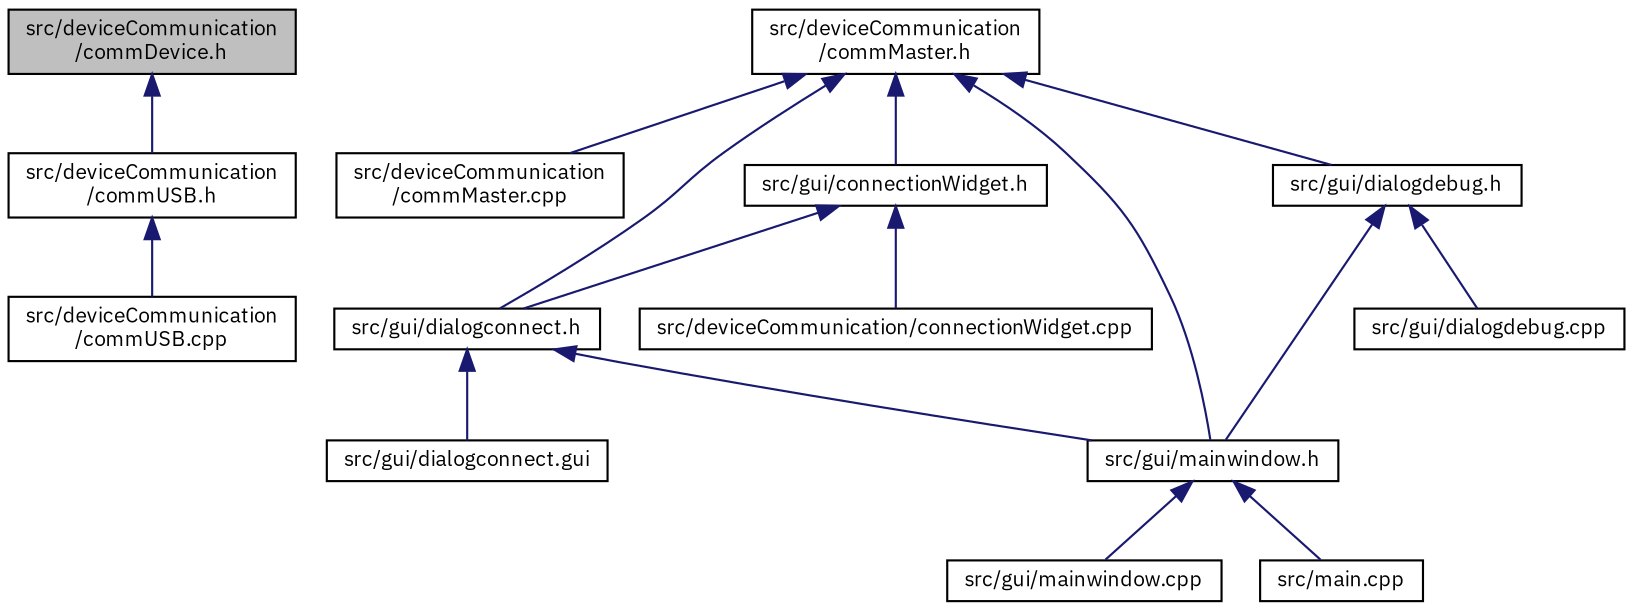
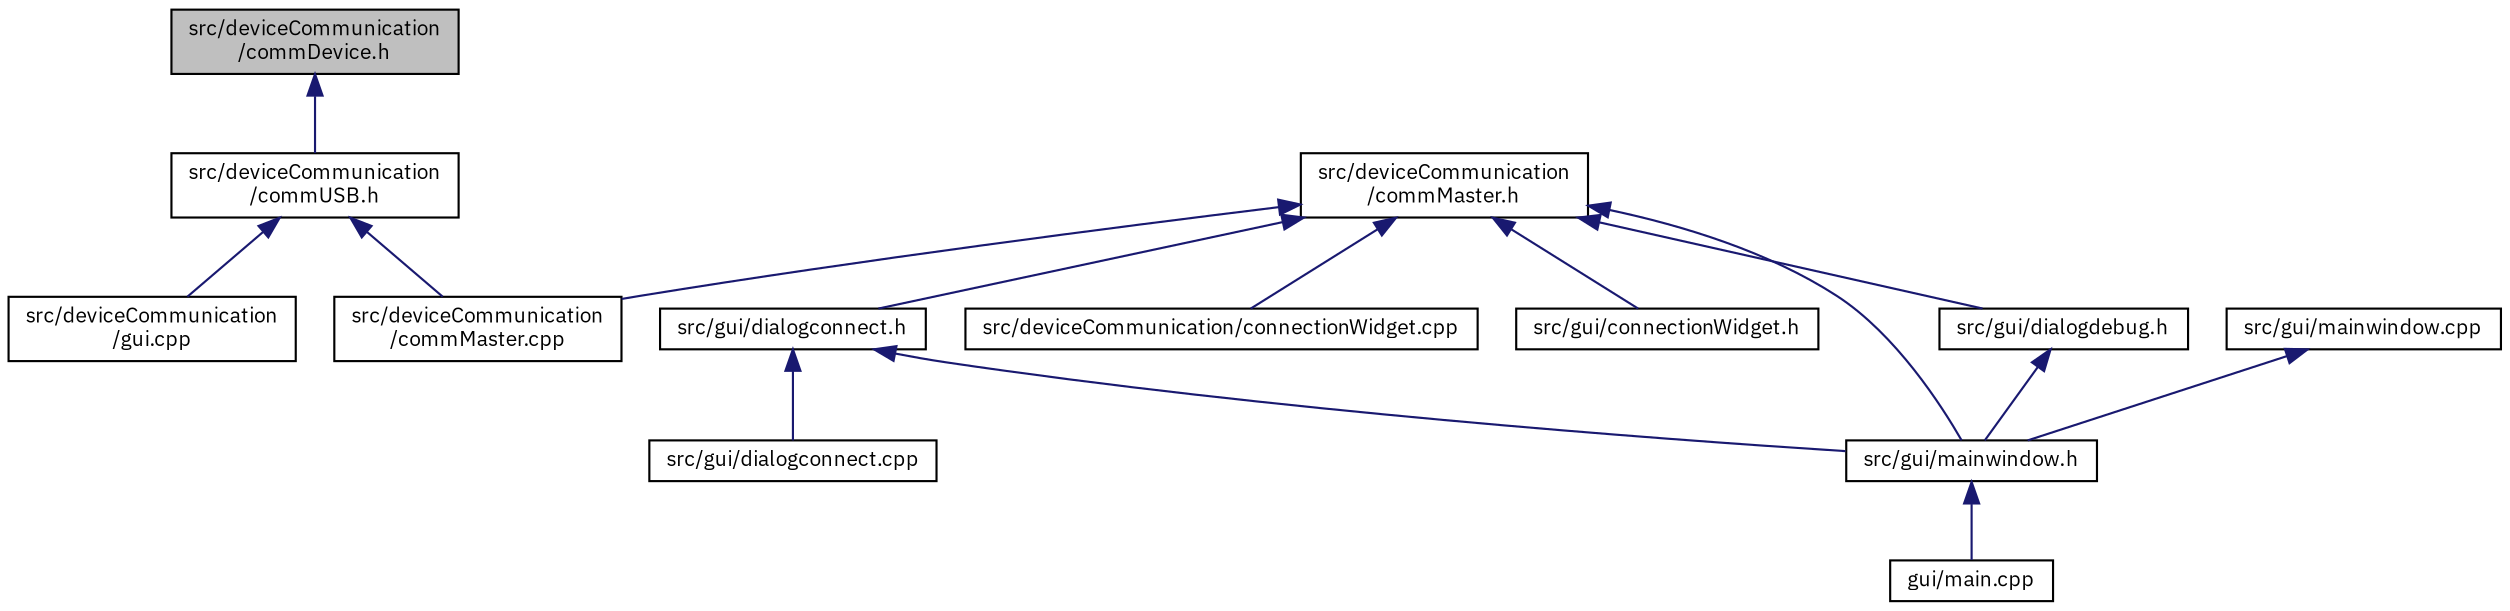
(671, 261) -> none
none -> (405, 264)
(896, 268) -> (1314, 269)
(152, 329) -> (152, 329)
(1489, 329) -> none
(467, 461) -> (793, 461)
(1141, 528) -> (2157, 398)
(1342, 581) -> (1972, 581)
